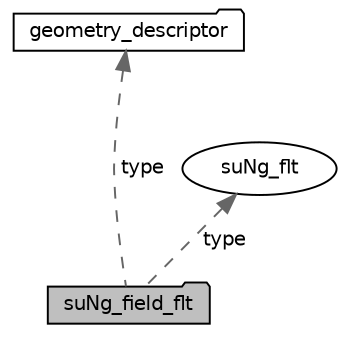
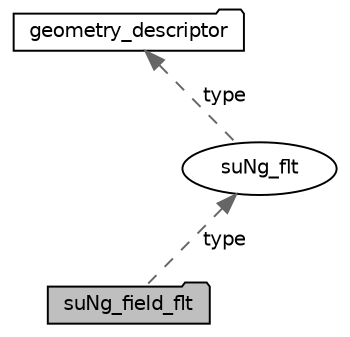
(114, 178) -> (198, 104)
